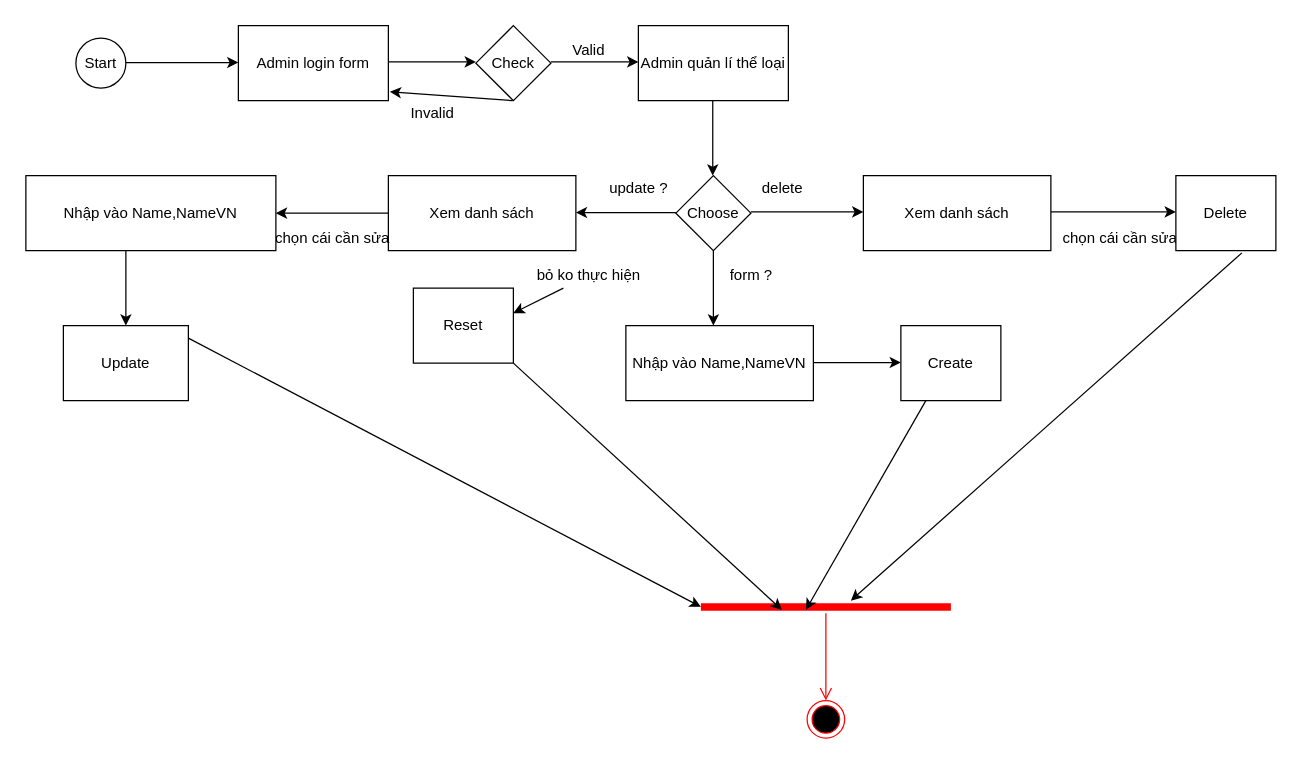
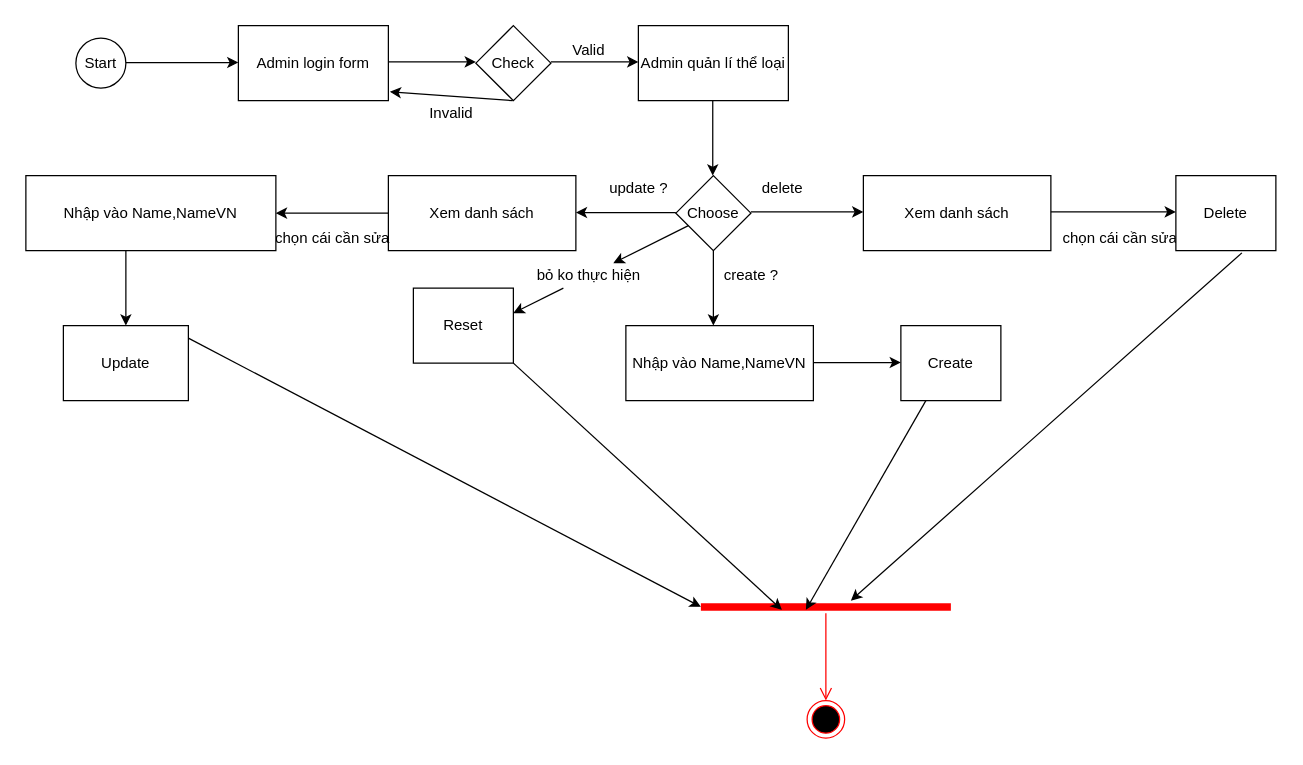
(432, 113) -> (451, 113)
none -> (655, 242)
(751, 276) -> (751, 276)
